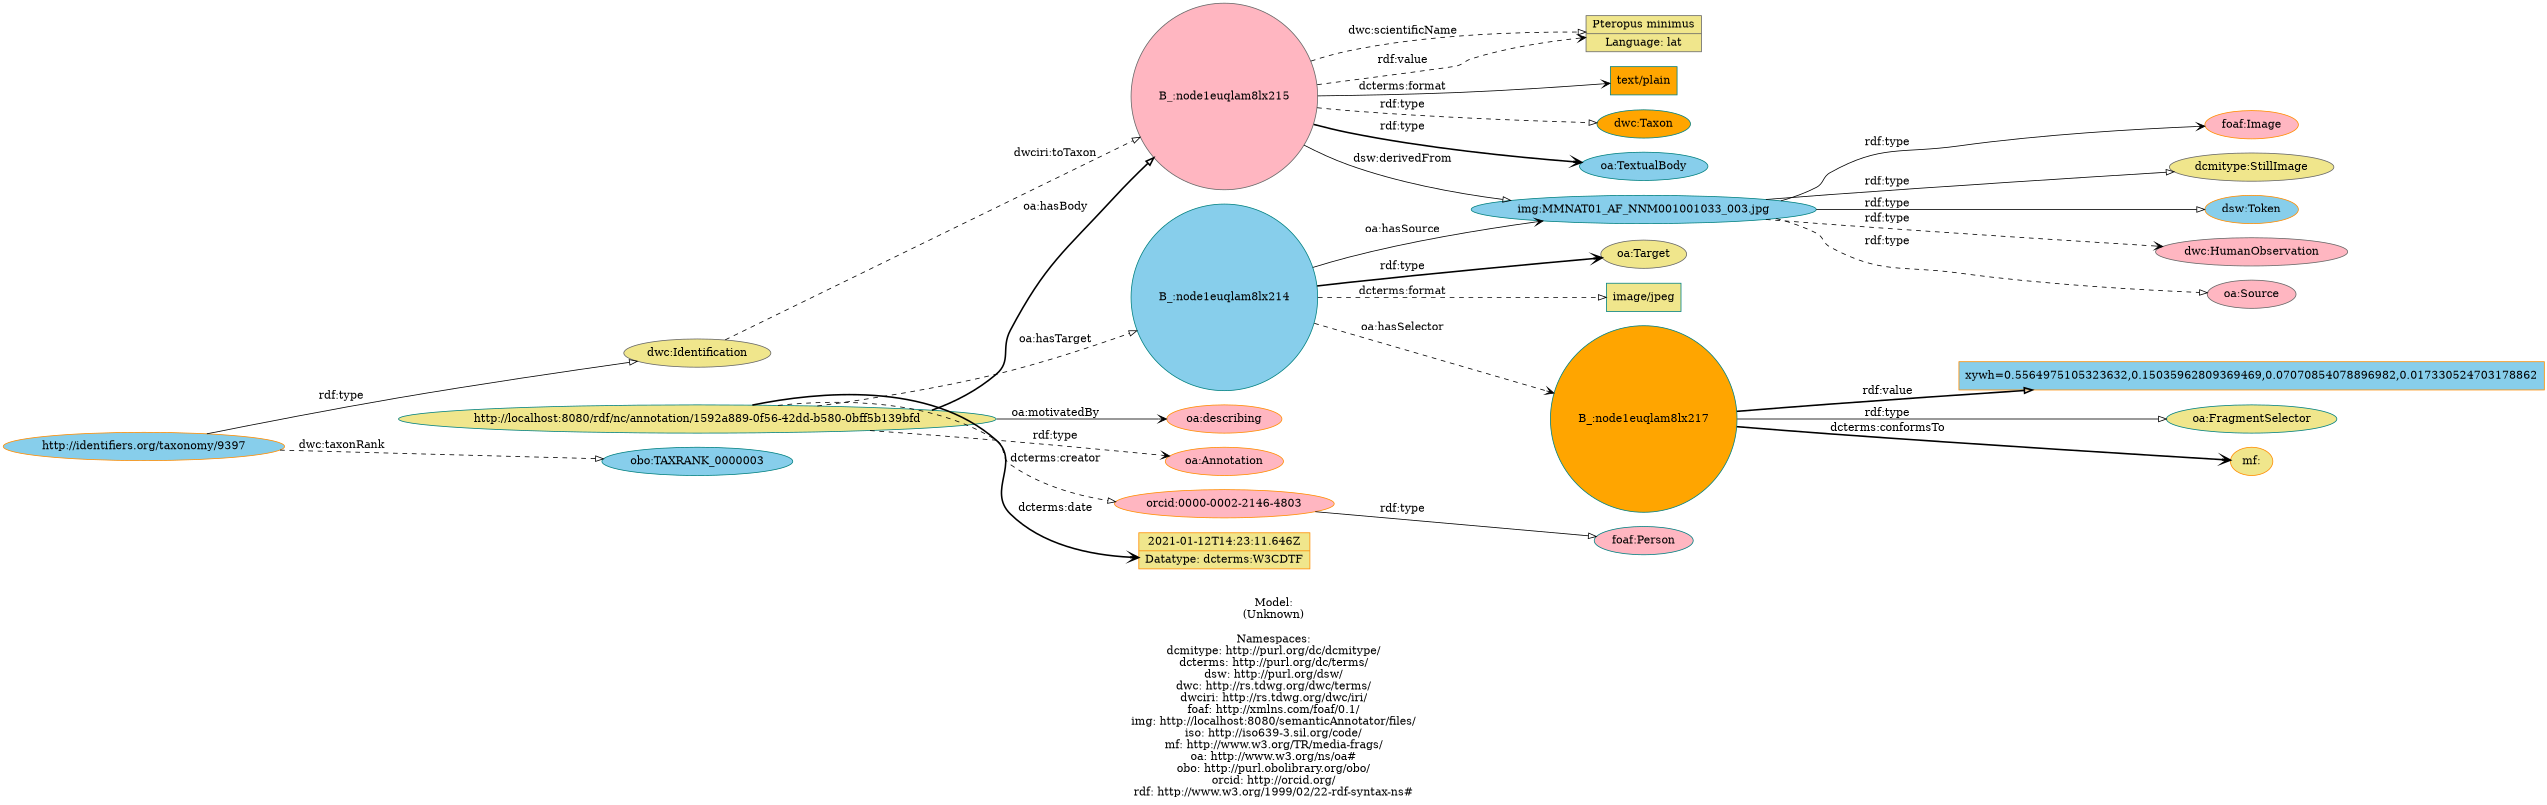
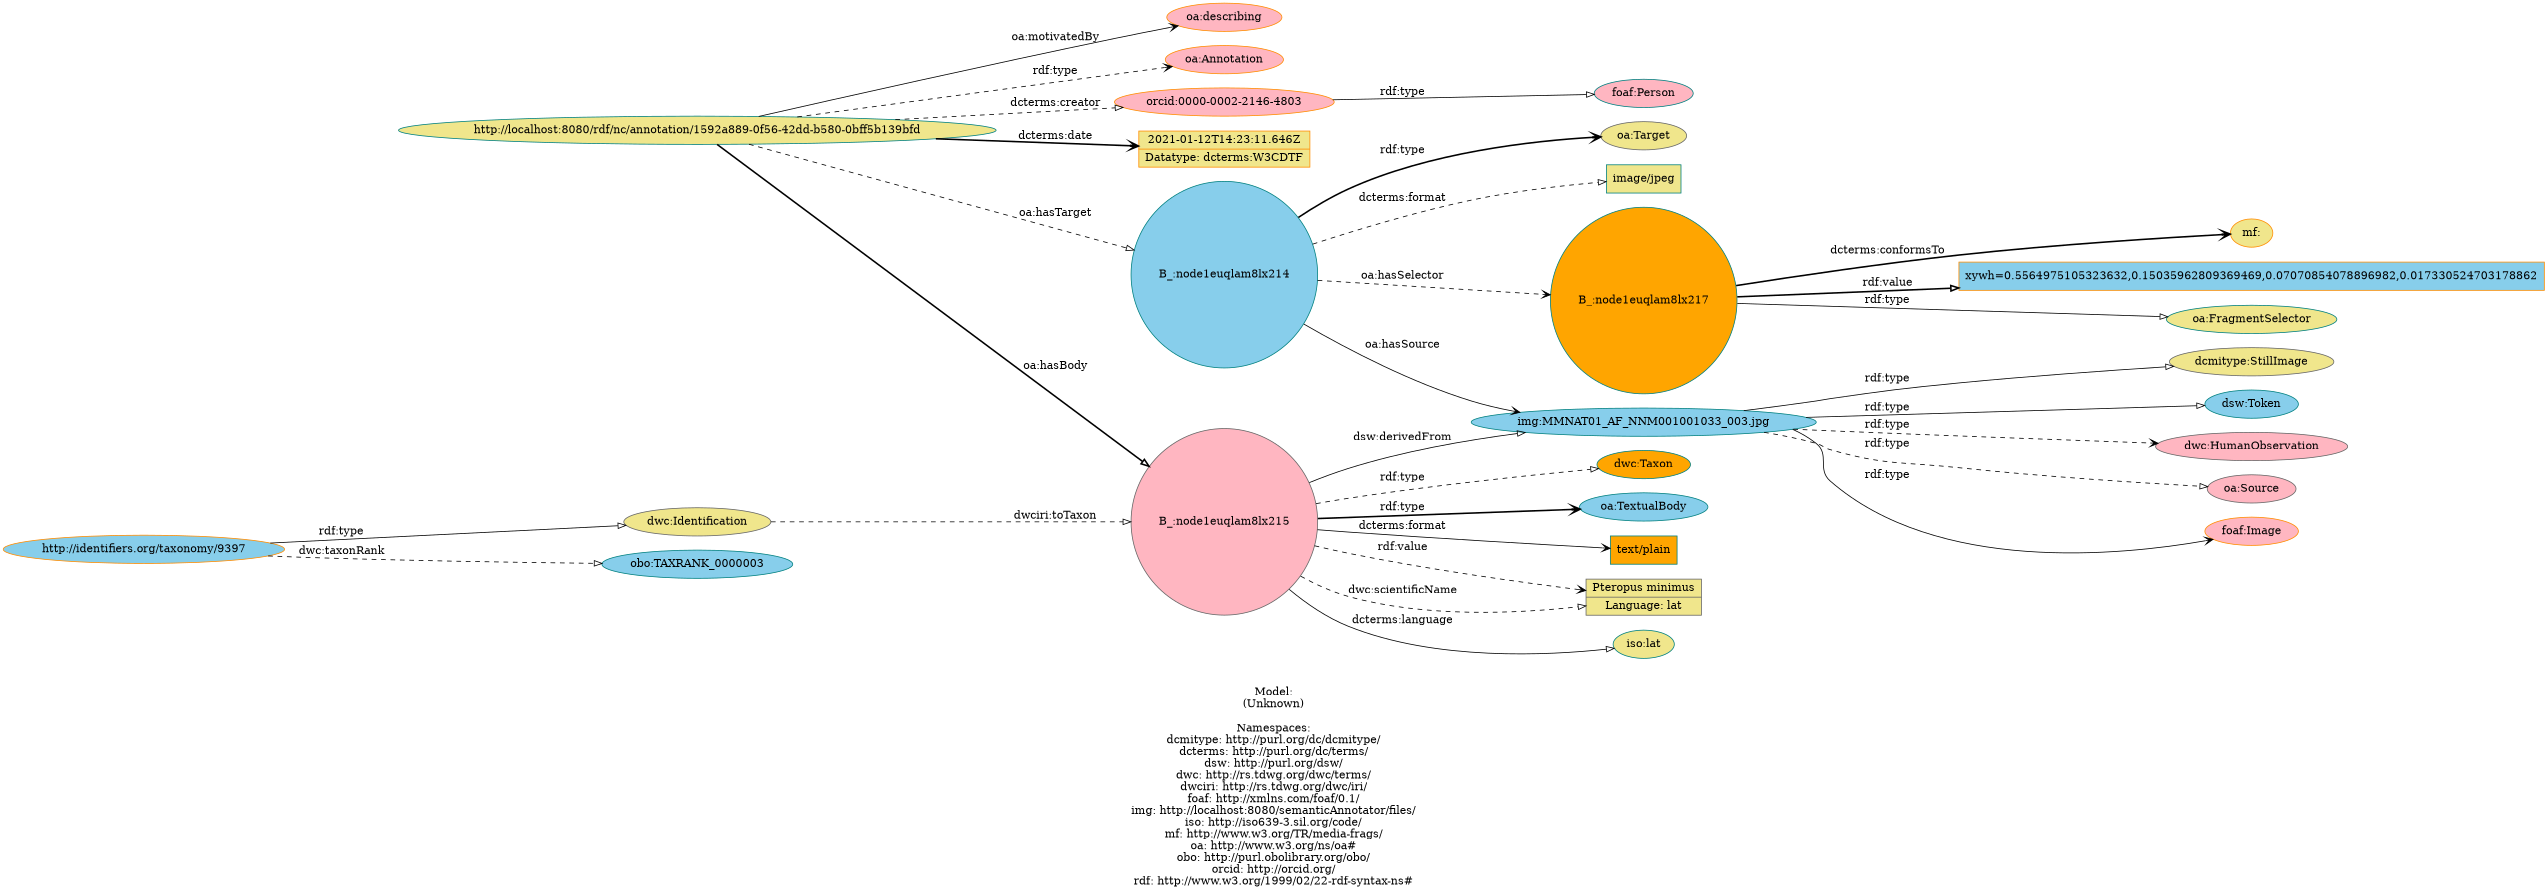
(2252, 209) -> (2252, 404)
none -> (1644, 644)
